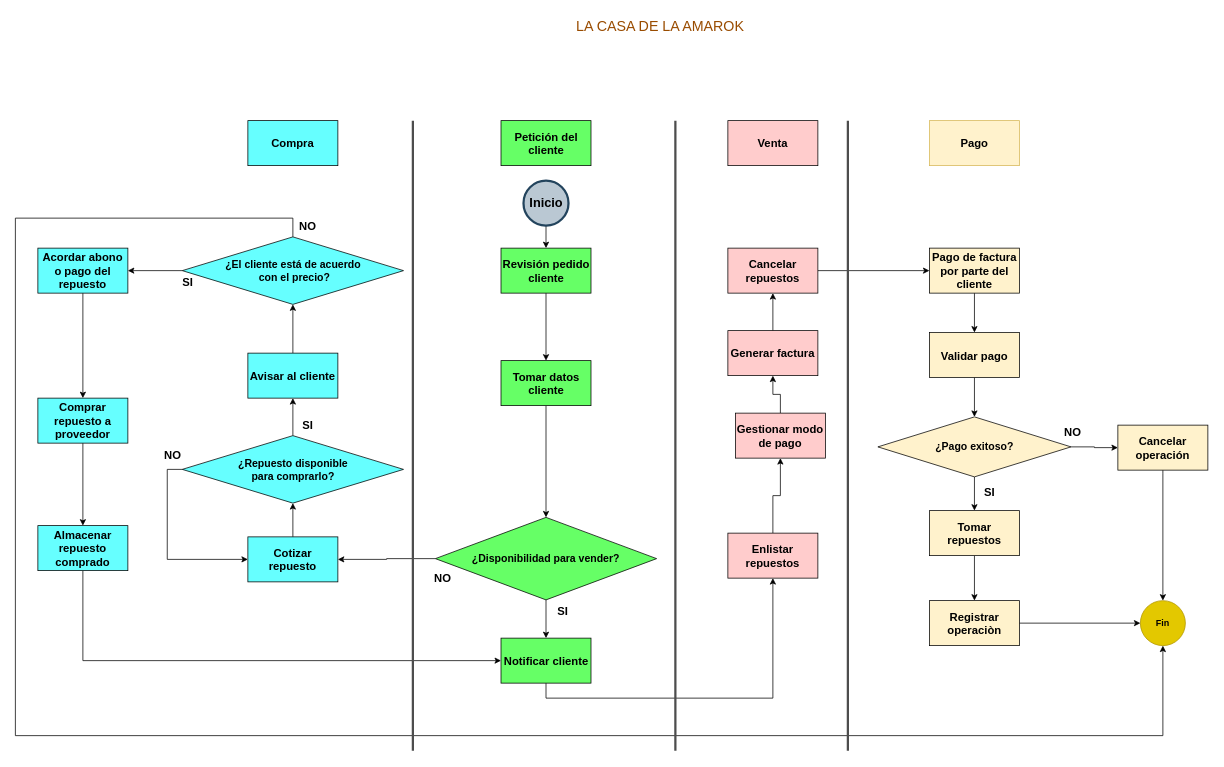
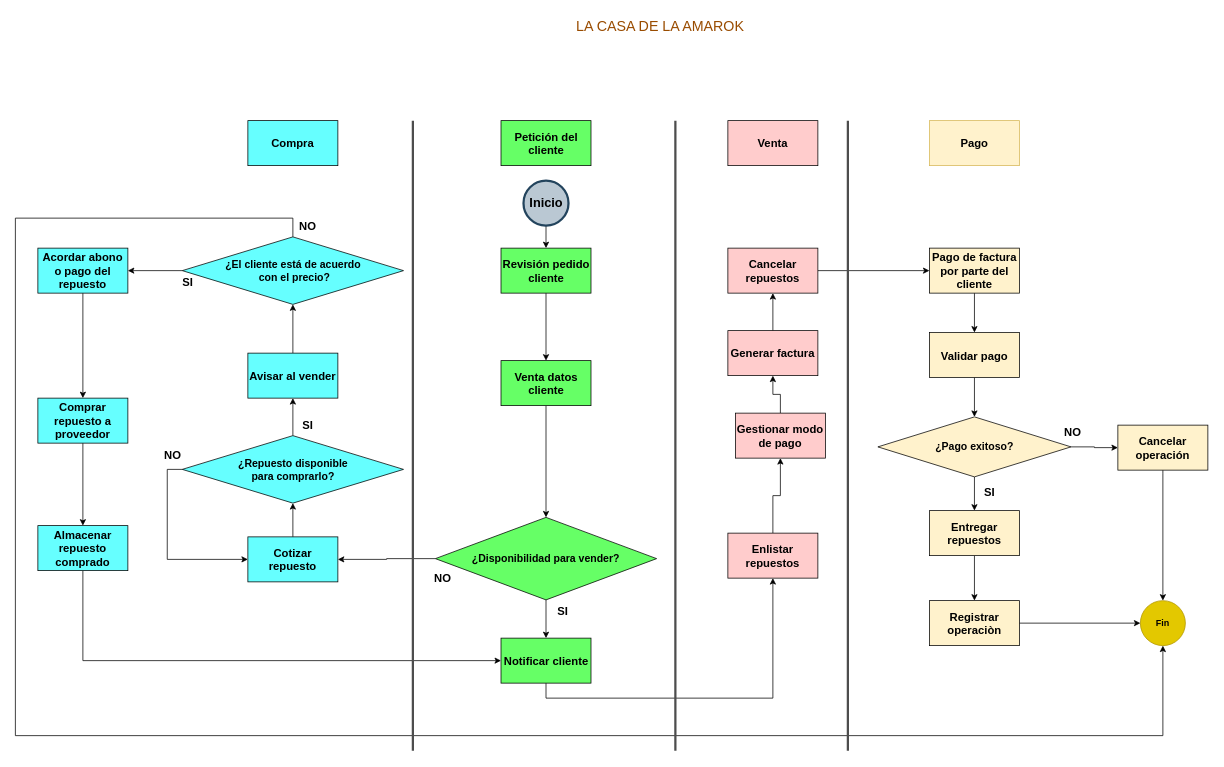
(293, 375) -> (293, 375)
(546, 383) -> (546, 383)
(975, 533) -> (975, 533)
